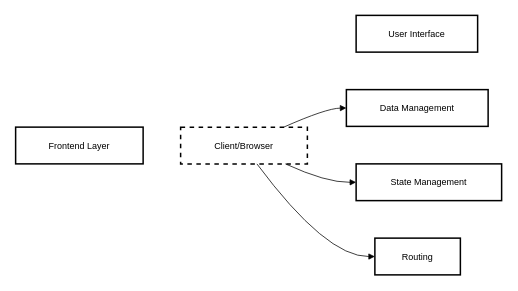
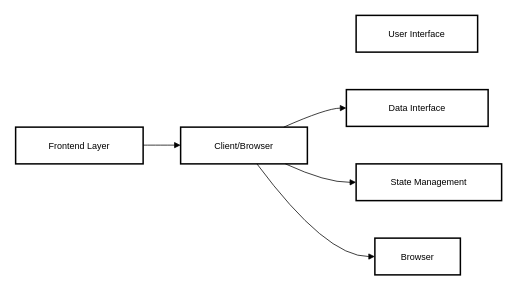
(417, 108) -> (417, 108)
none -> (173, 145)
(244, 146) -> (244, 146)
(417, 257) -> (417, 257)
